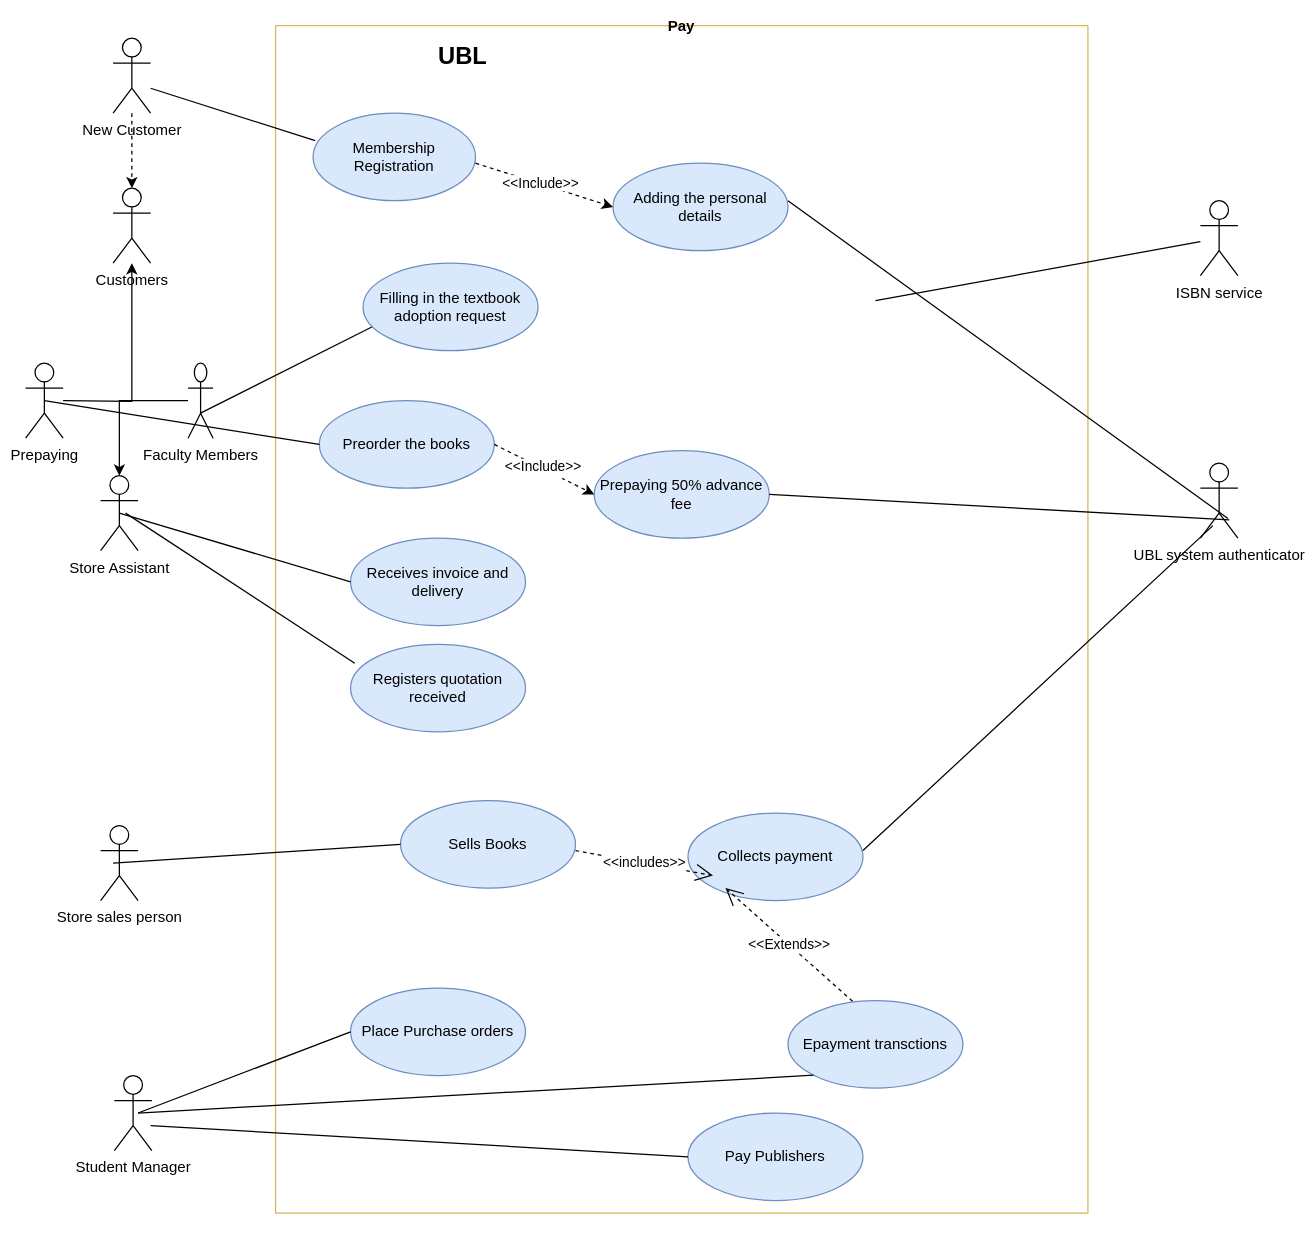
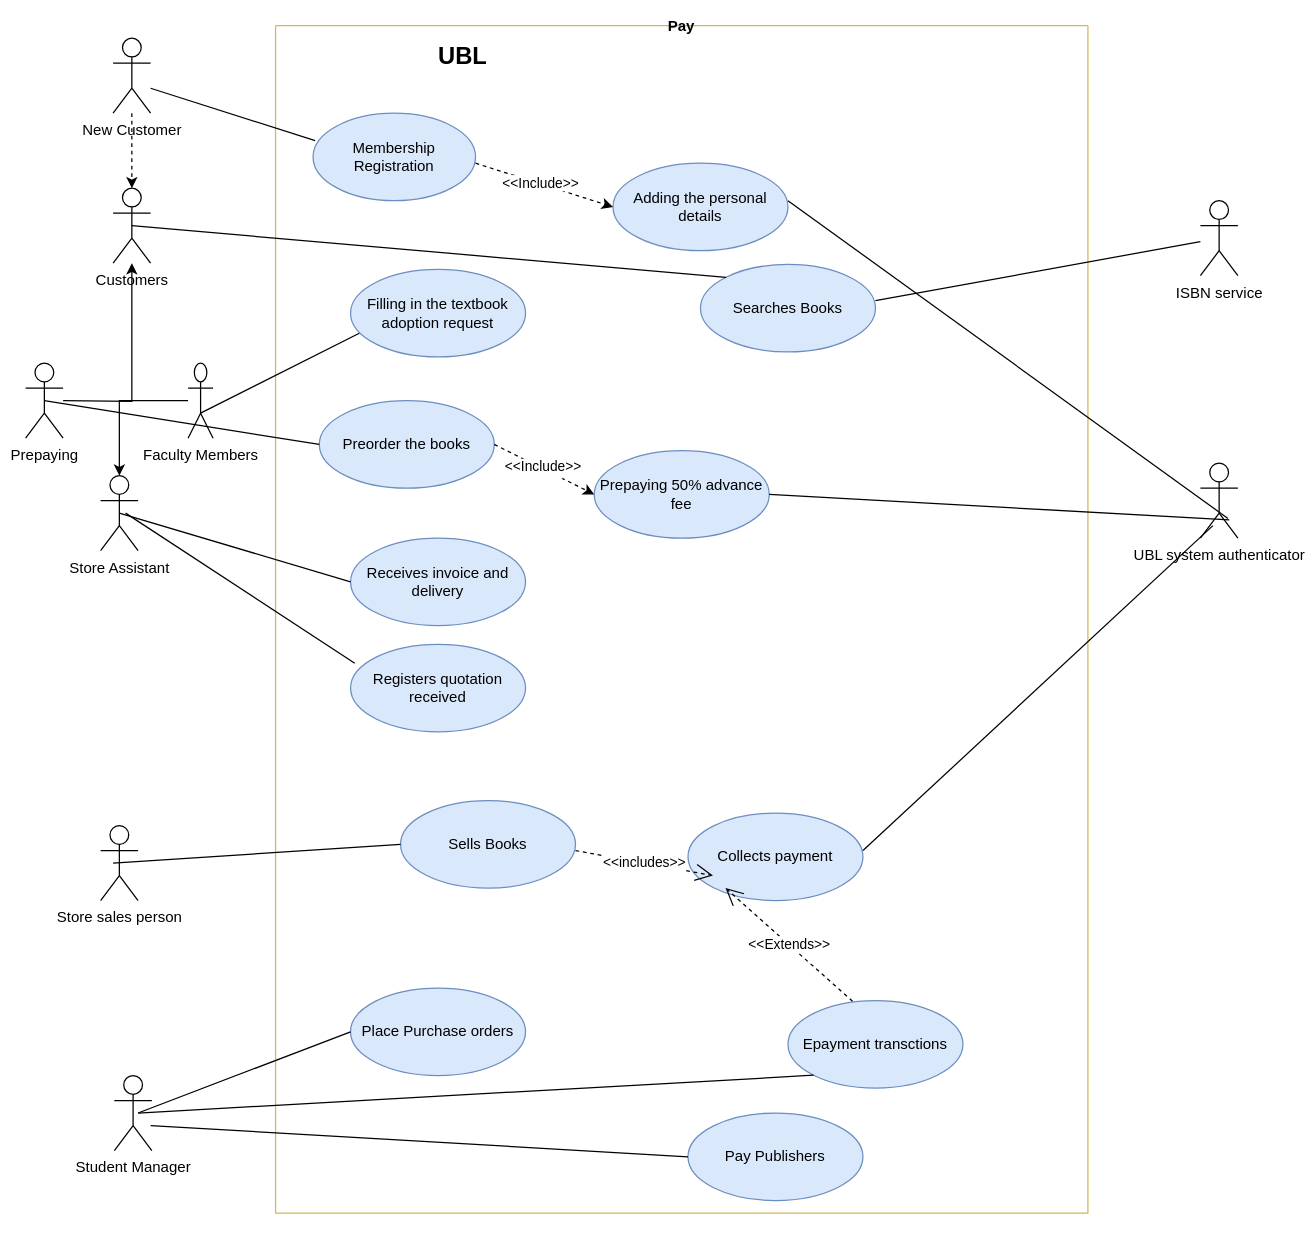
none -> (430, 251)
(451, 307) -> (438, 313)
none -> (788, 308)
